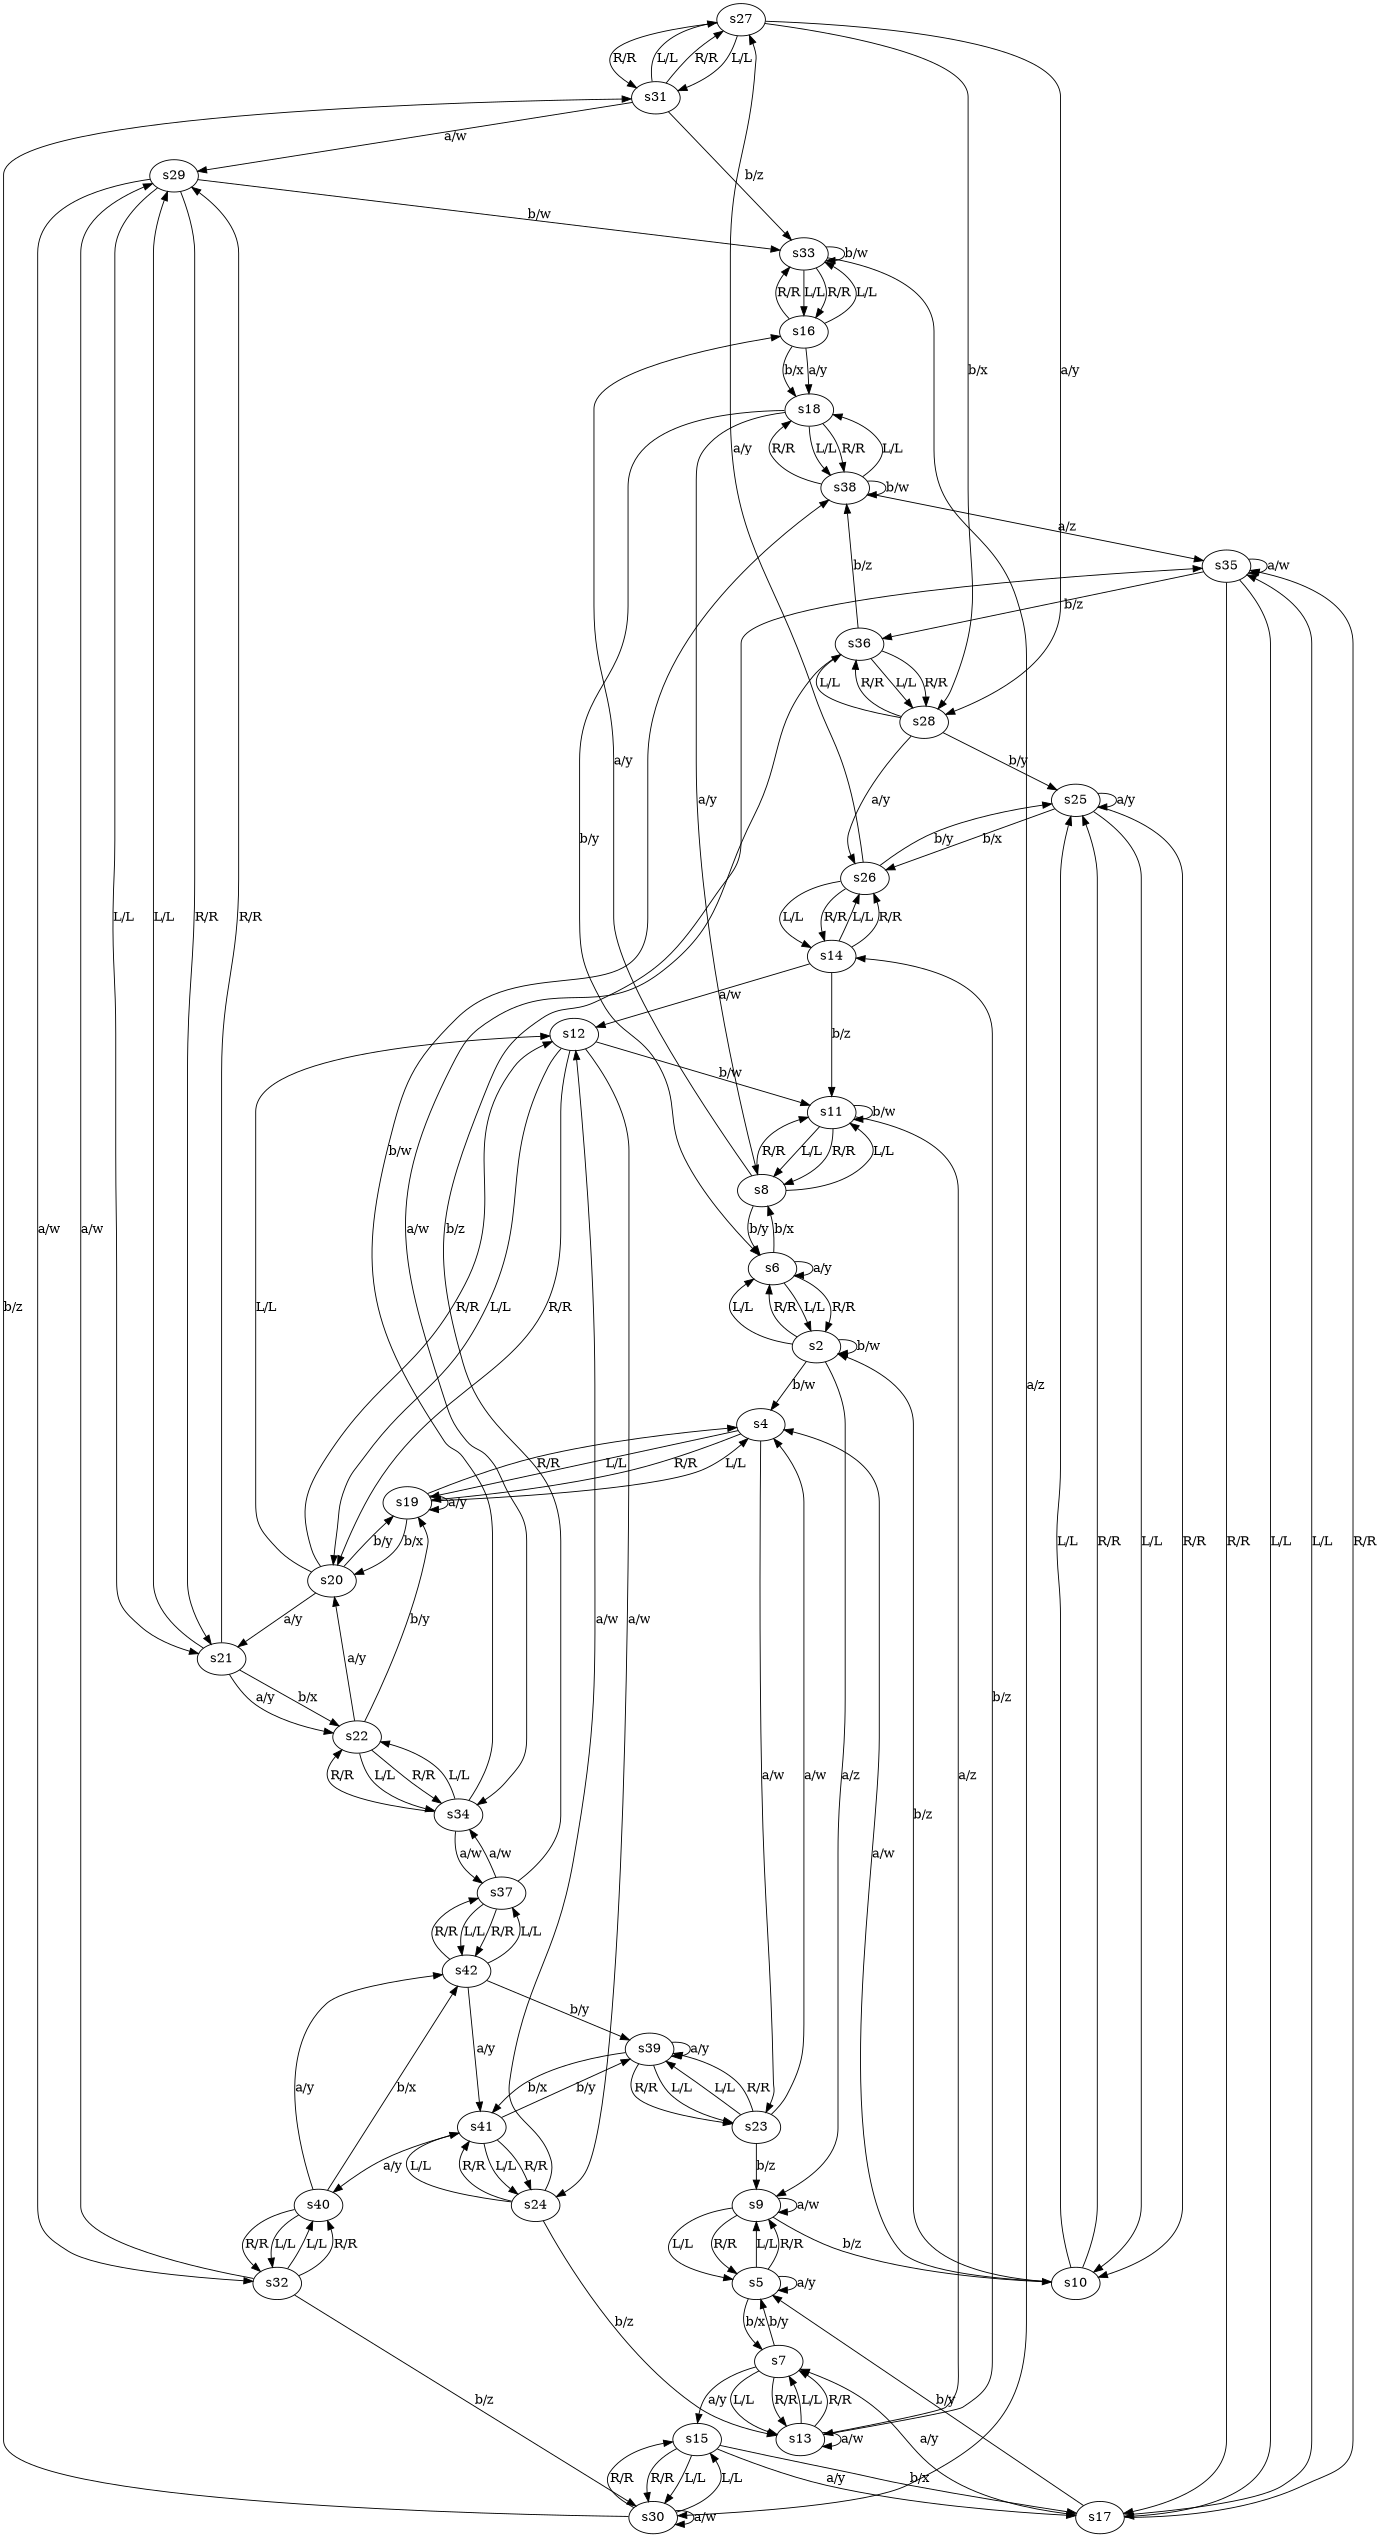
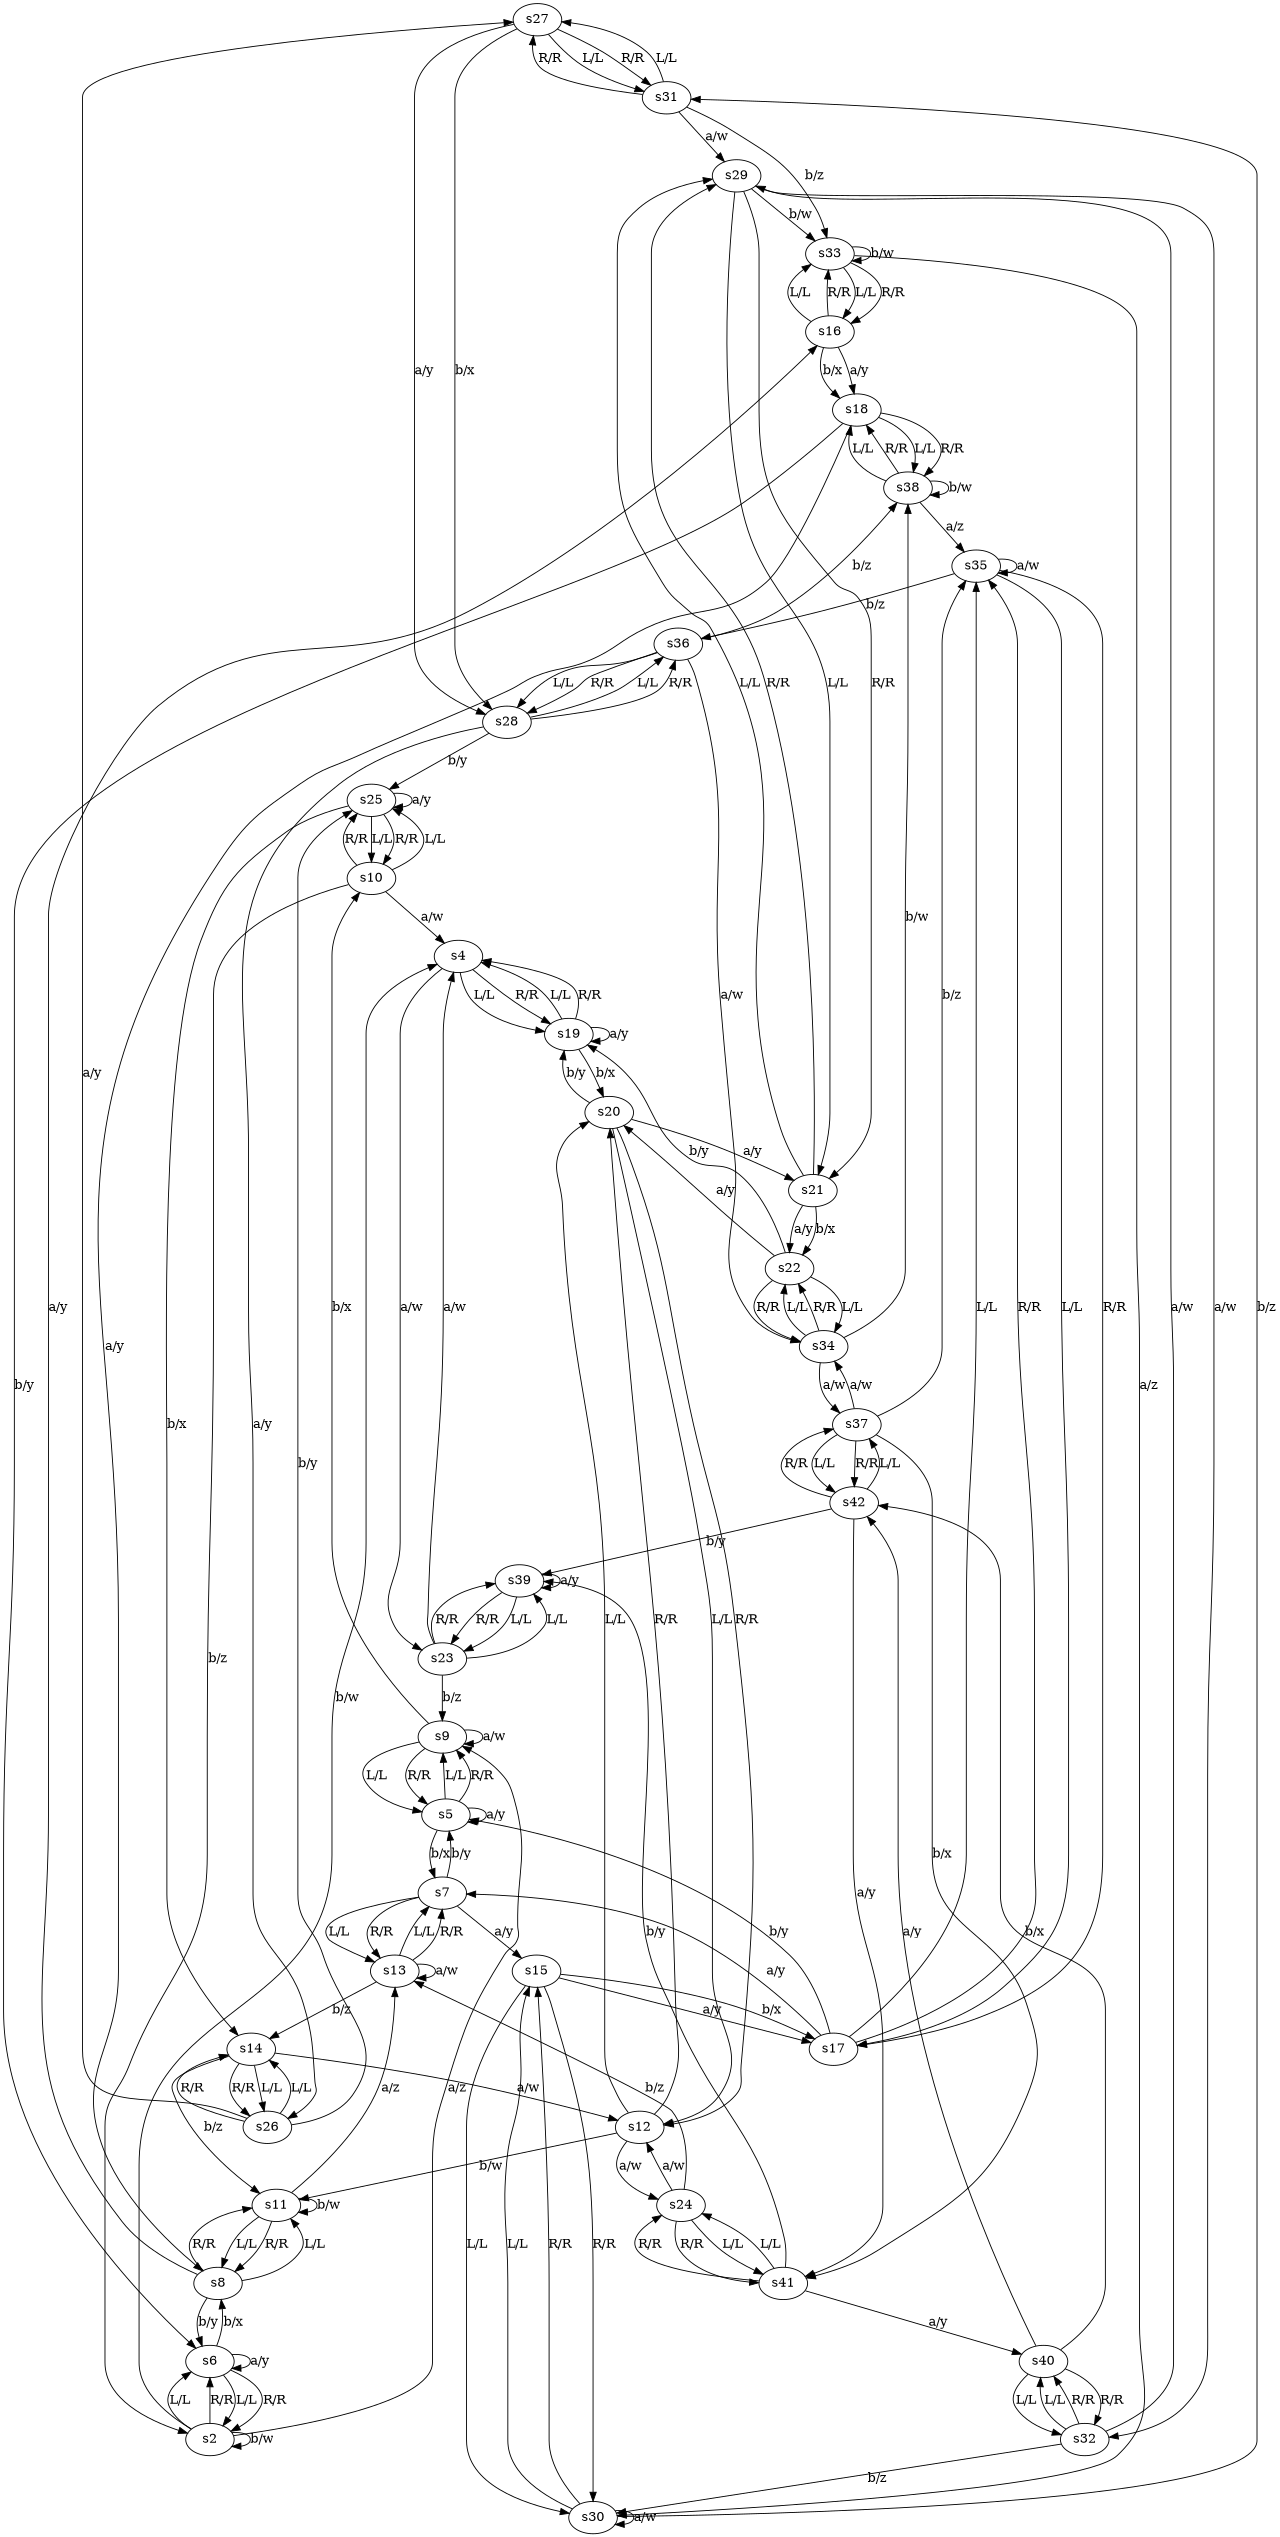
(975, 838) -> (167, 1388)
(557, 2068) -> (939, 1889)
(852, 2244) -> (342, 1308)
